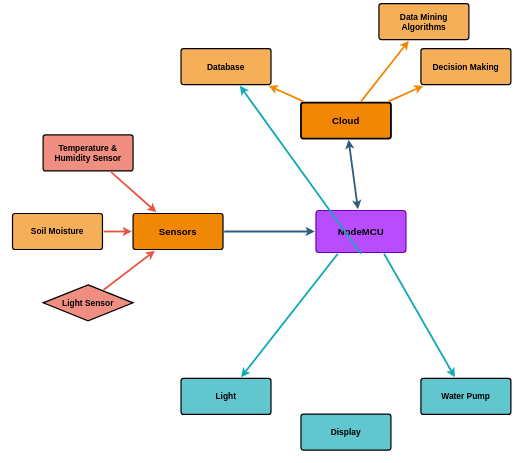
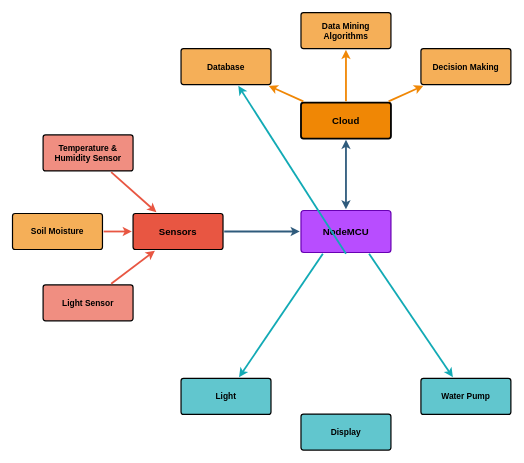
(424, 22) -> (346, 31)
(178, 232) -> (178, 232)
(361, 232) -> (346, 232)
(88, 303) -> (88, 303)
